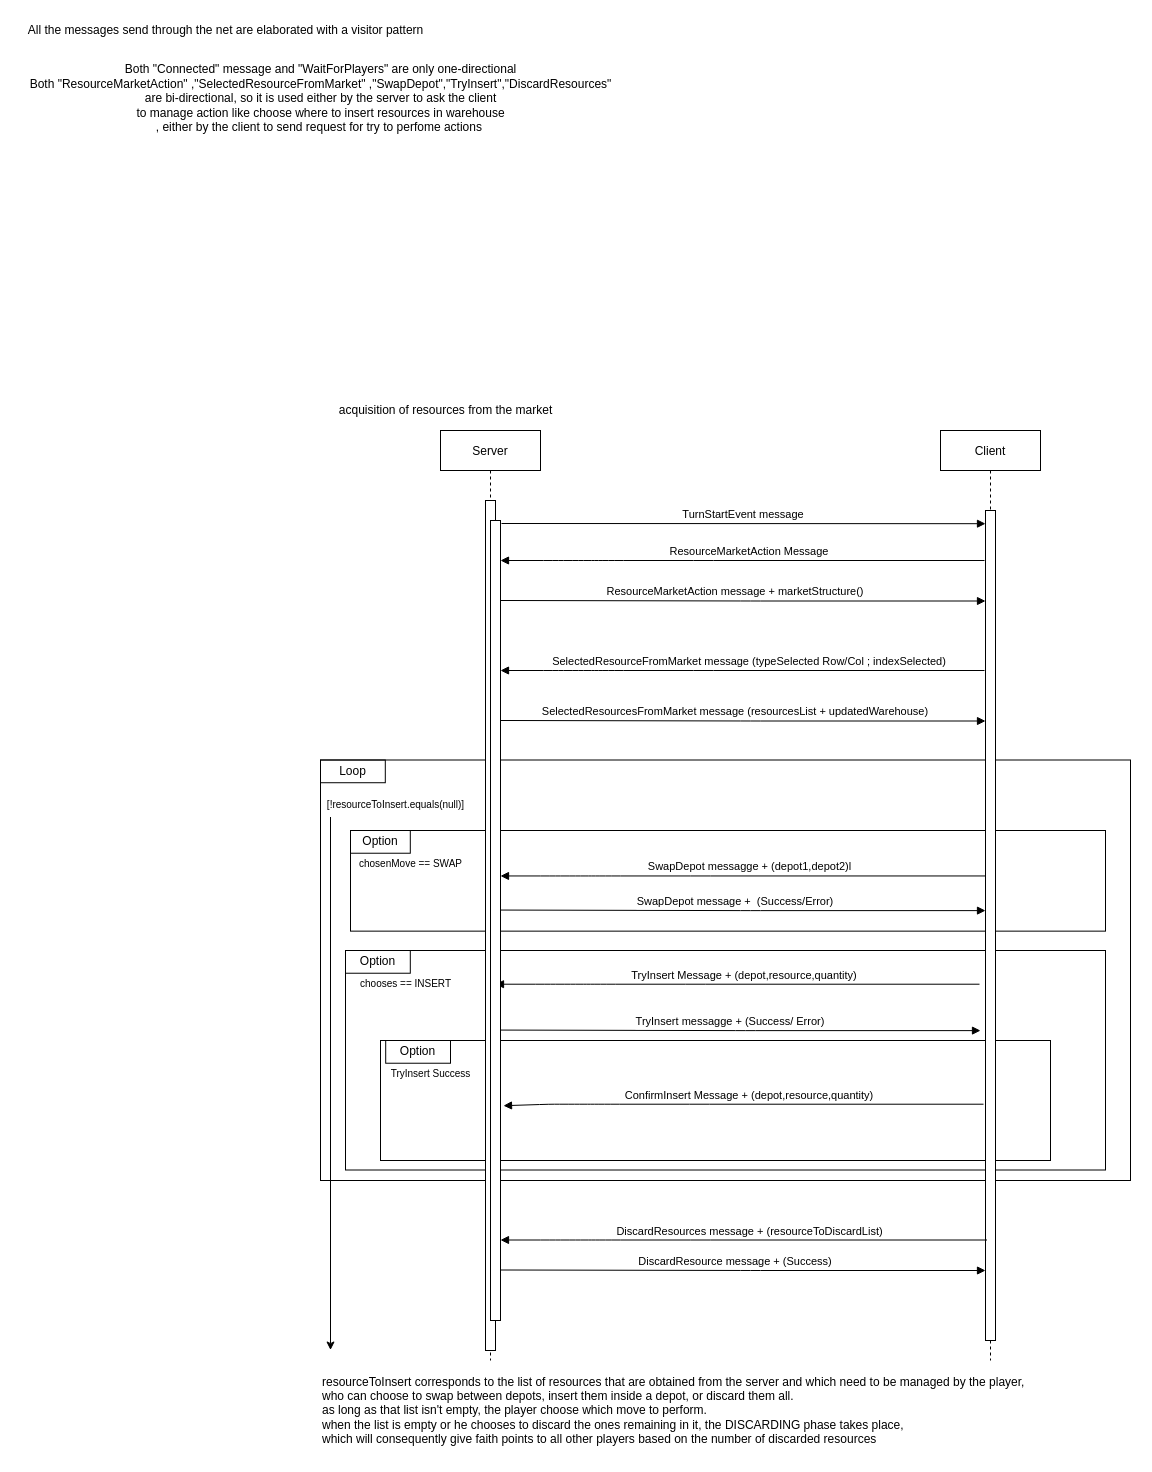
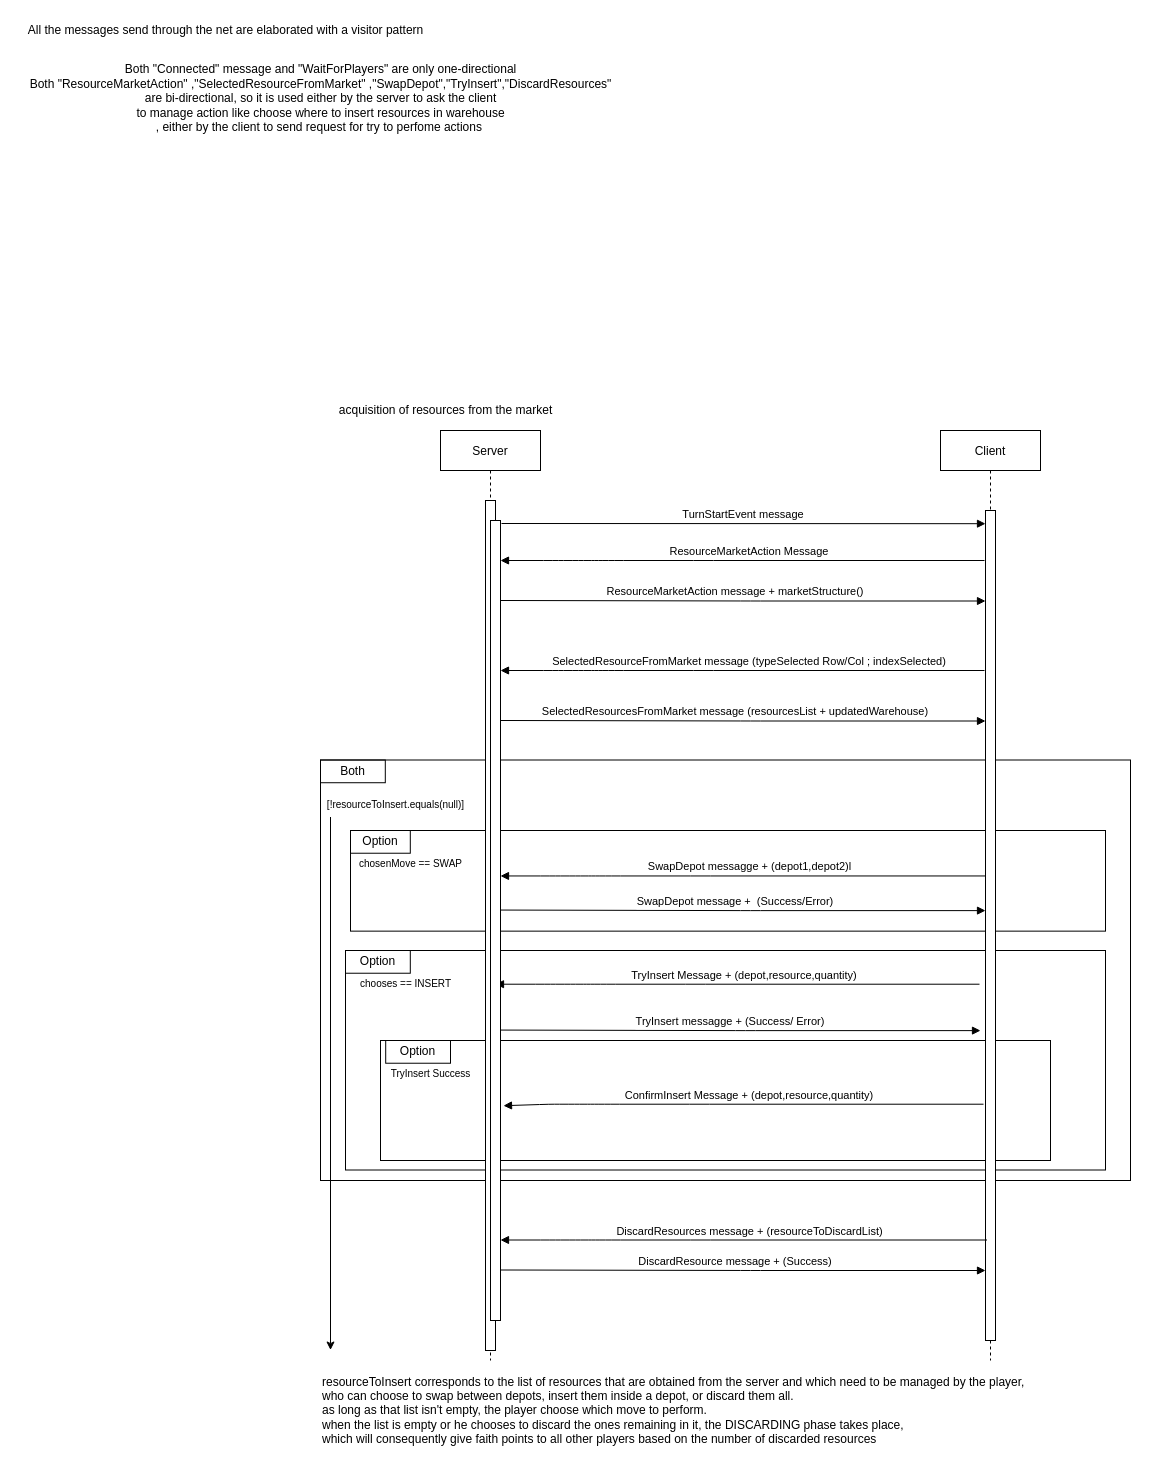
(353, 772) -> (353, 772)
